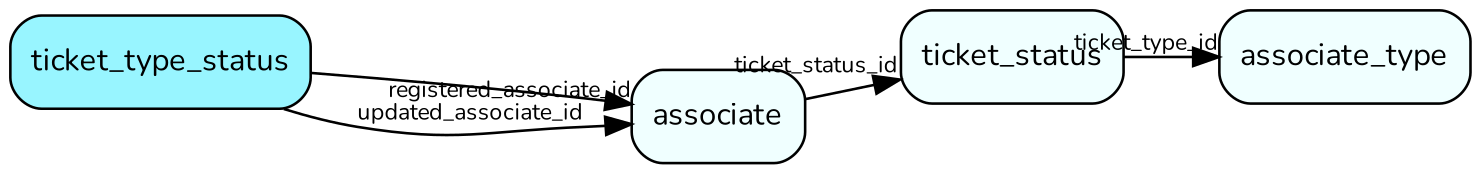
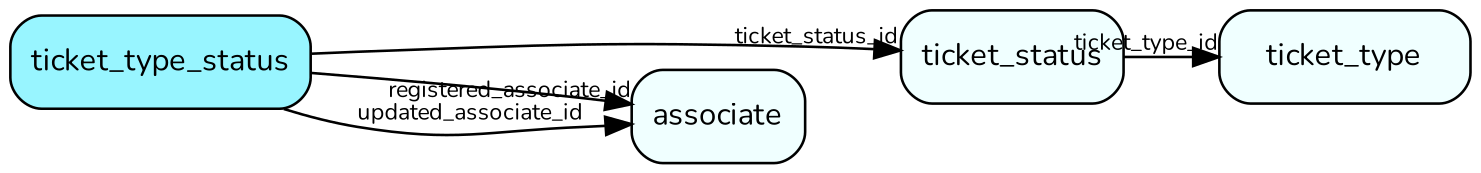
(1345, 57) -> (1345, 57)
(840, 92) -> (593, 44)
